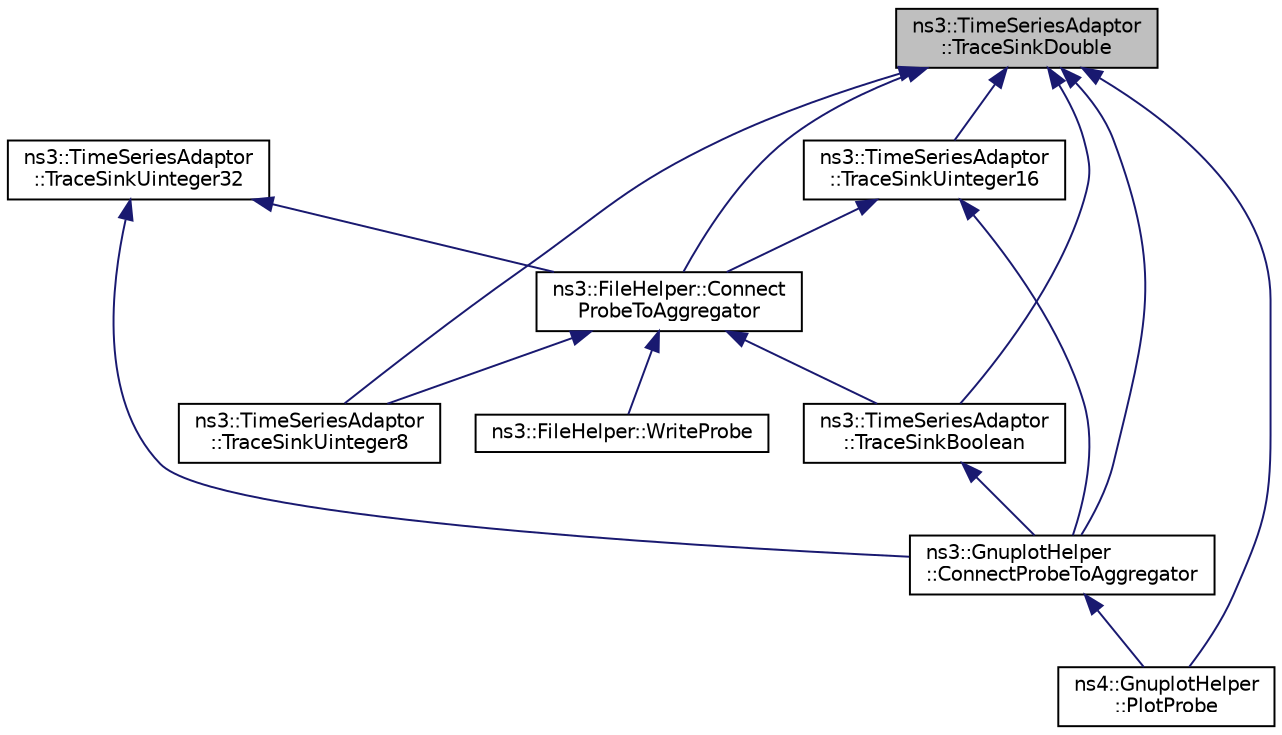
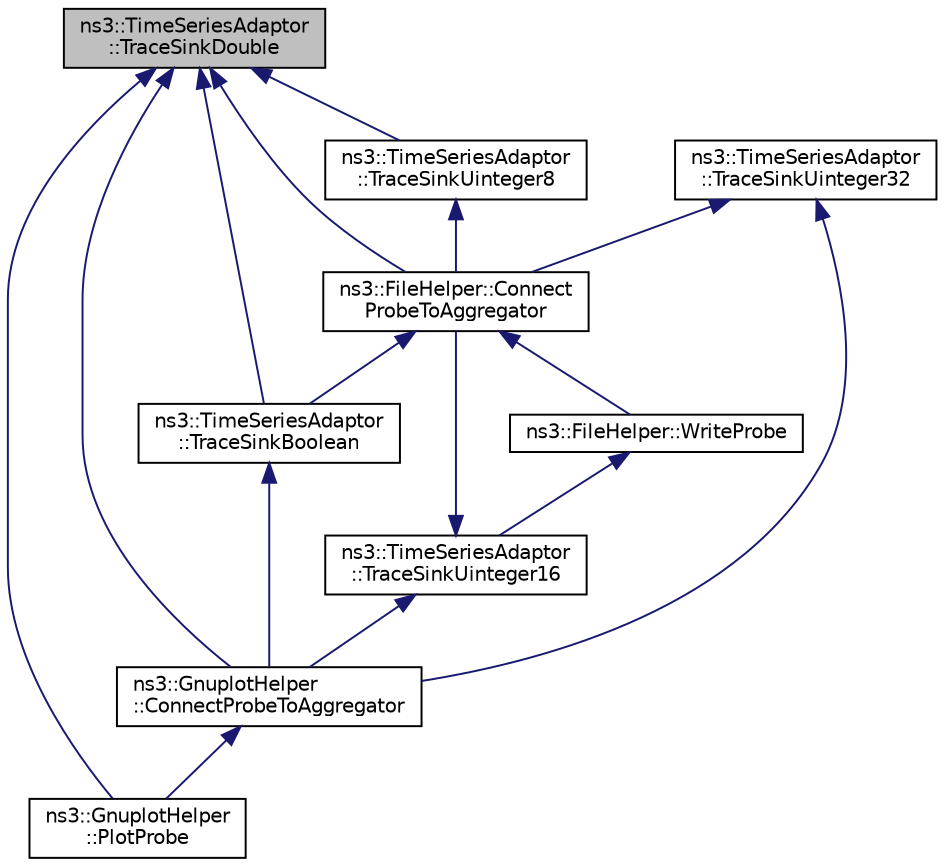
(975, 112) -> (556, 499)
(480, 371) -> (456, 246)
(1166, 697) -> (138, 828)
